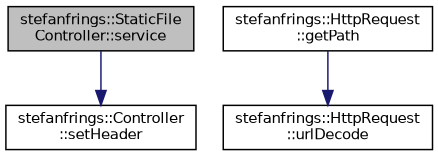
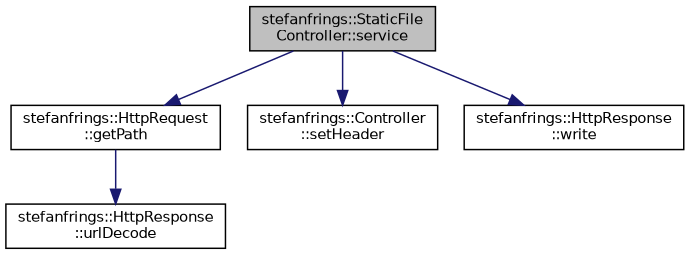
none -> (236, 75)
(328, 127) -> (116, 226)
none -> (574, 127)
